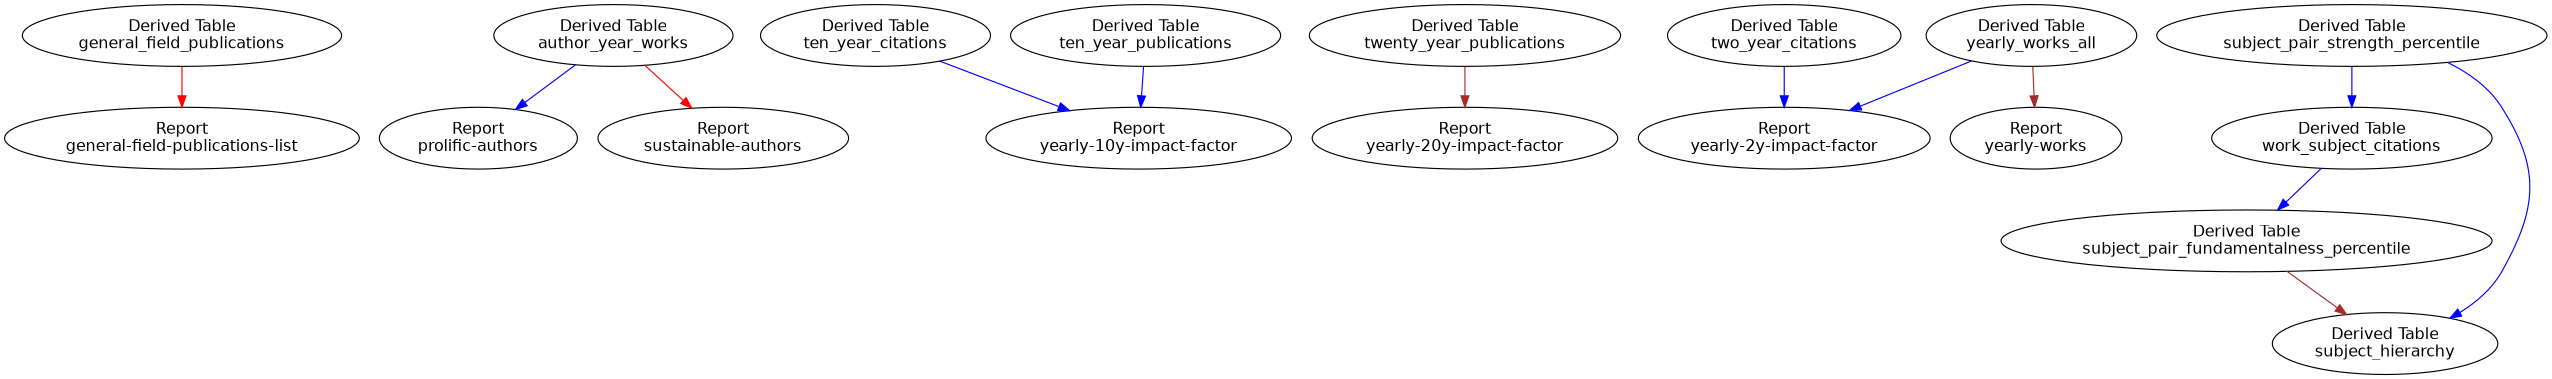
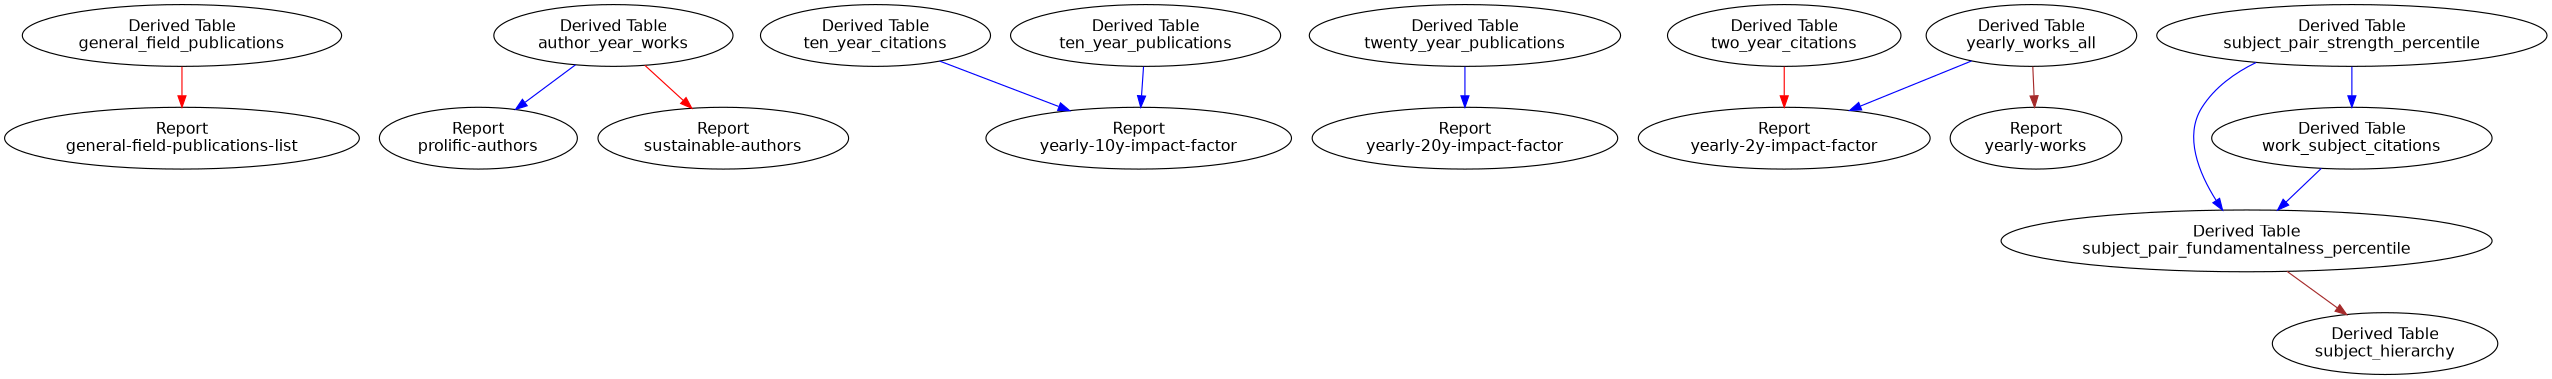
(1465, 81) -> (1465, 81)
(1784, 81) -> (1784, 81)
(2529, 183) -> (2196, 120)
